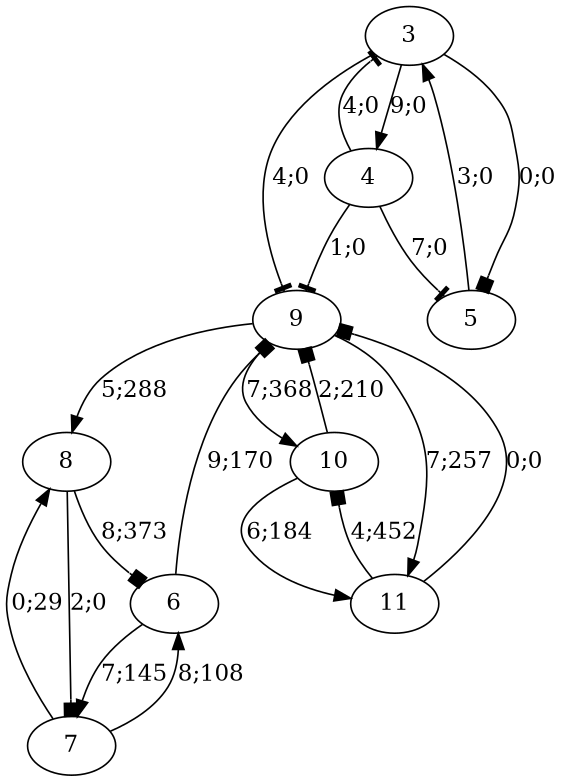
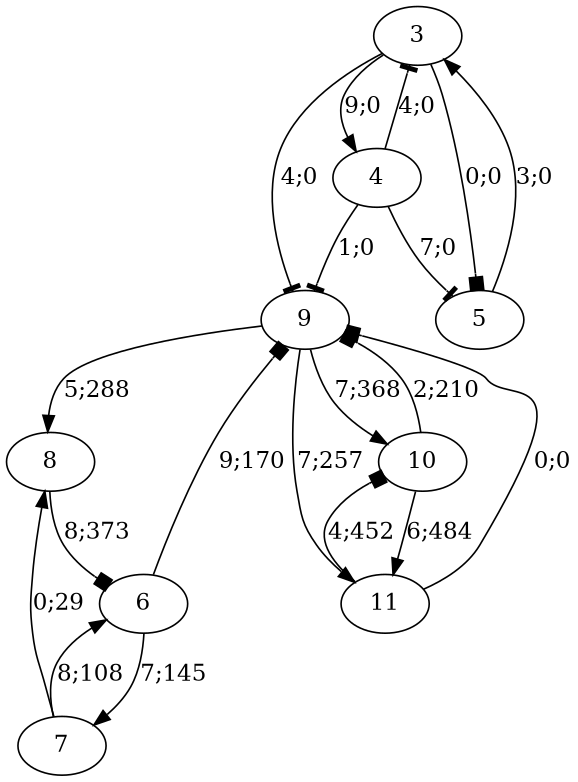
(280, 533) -> (440, 533)
(69, 596) -> none
